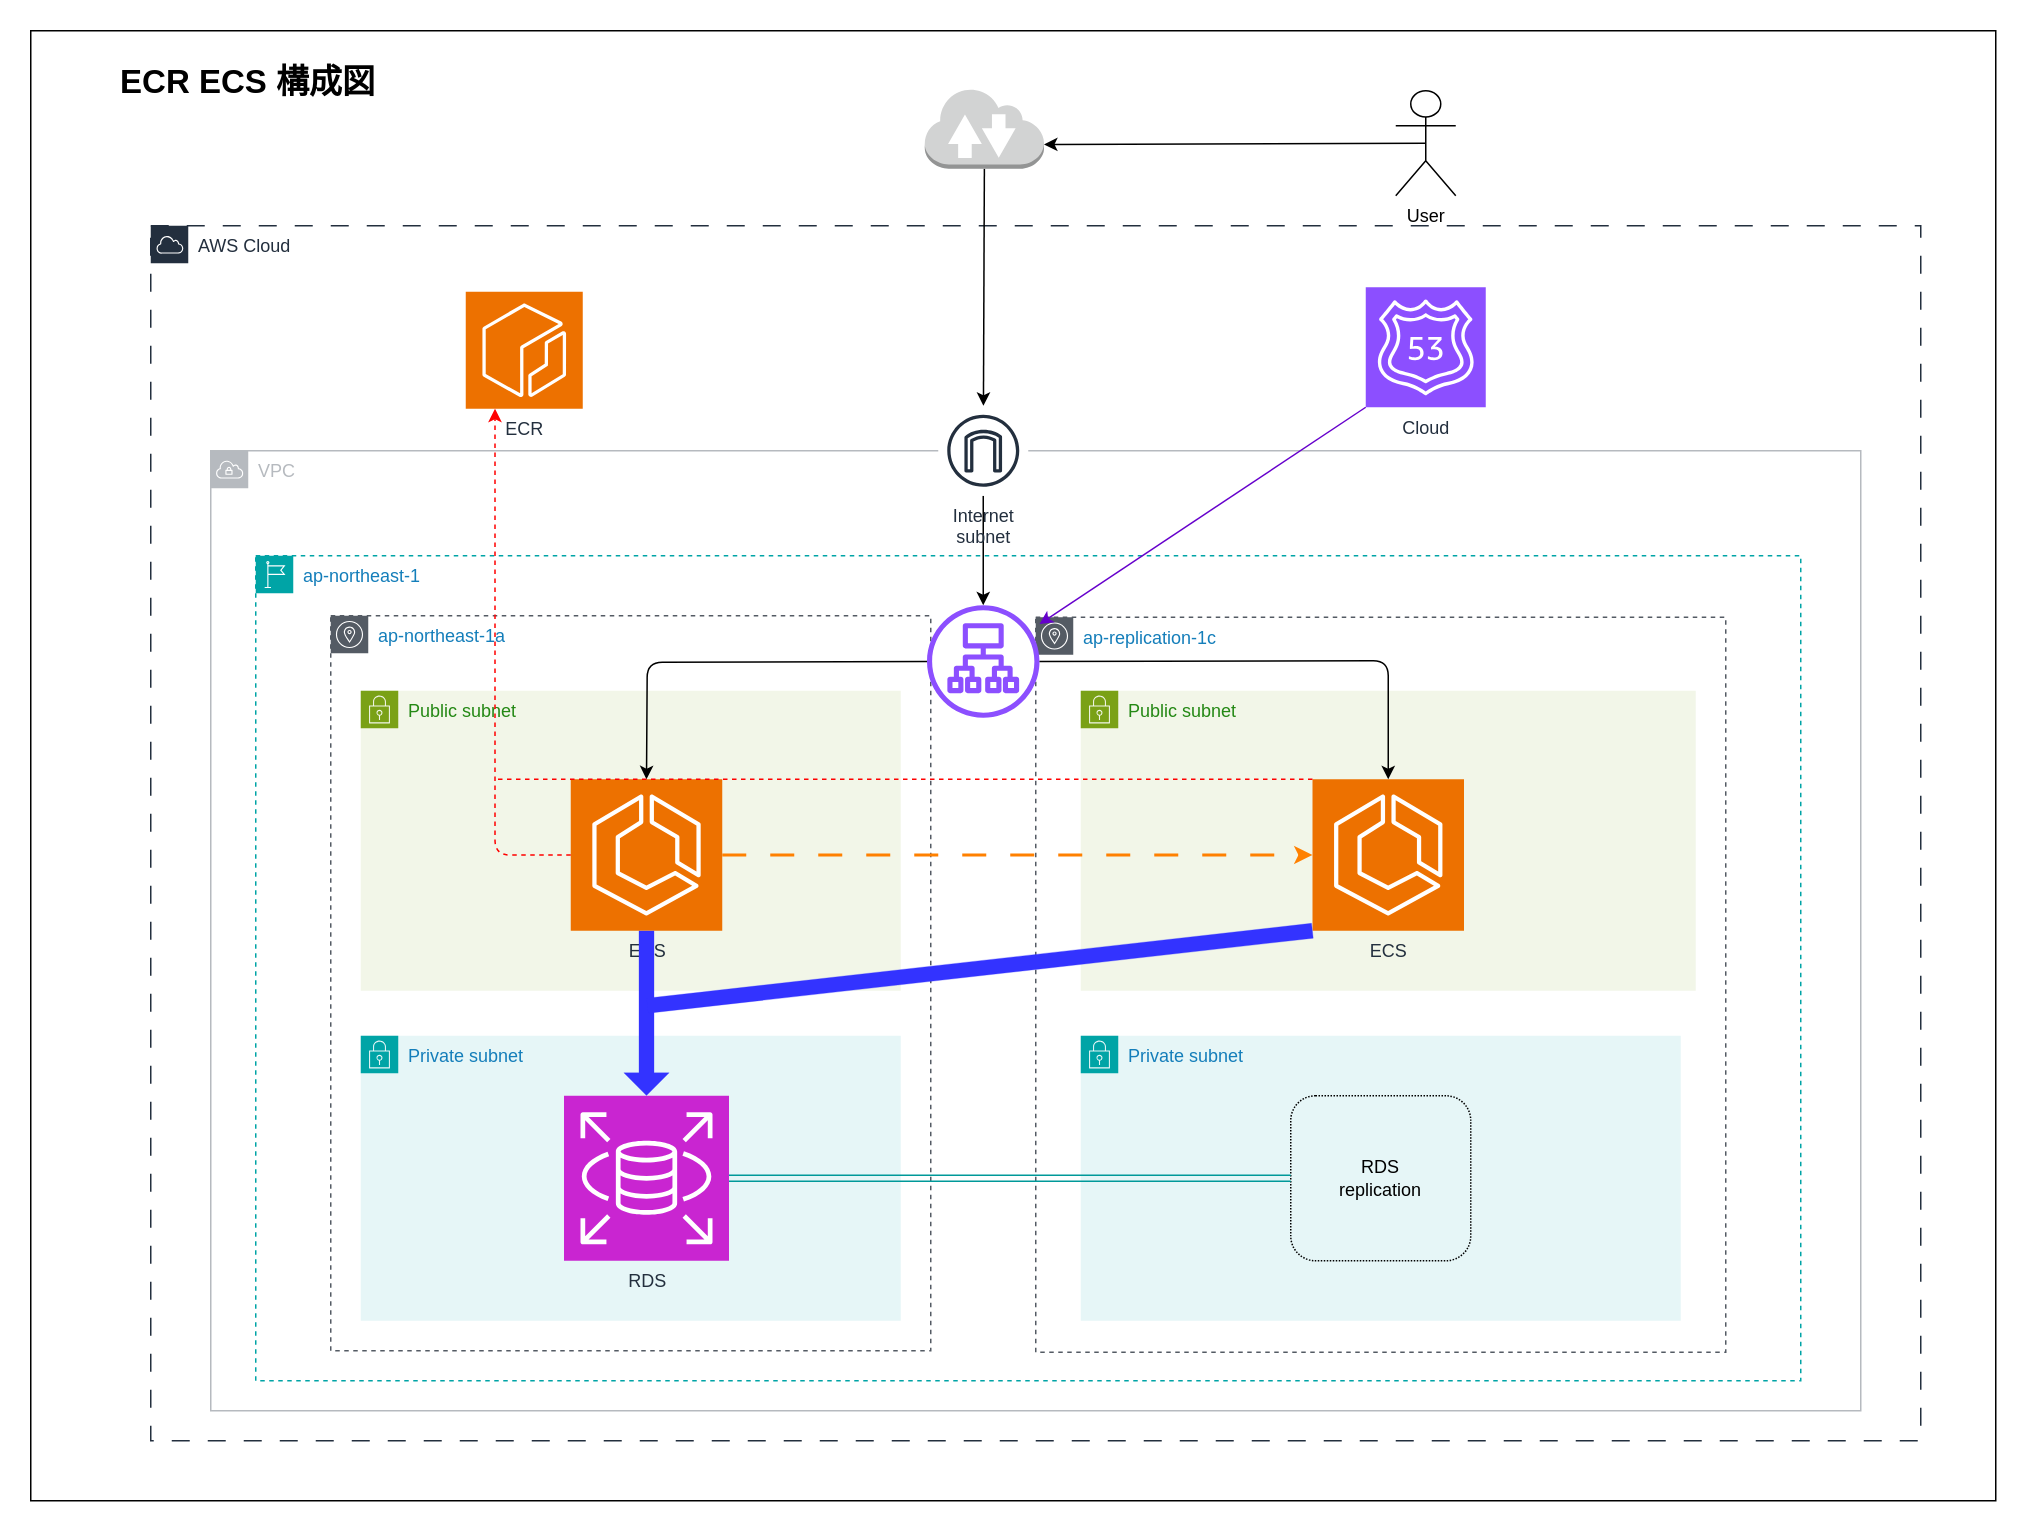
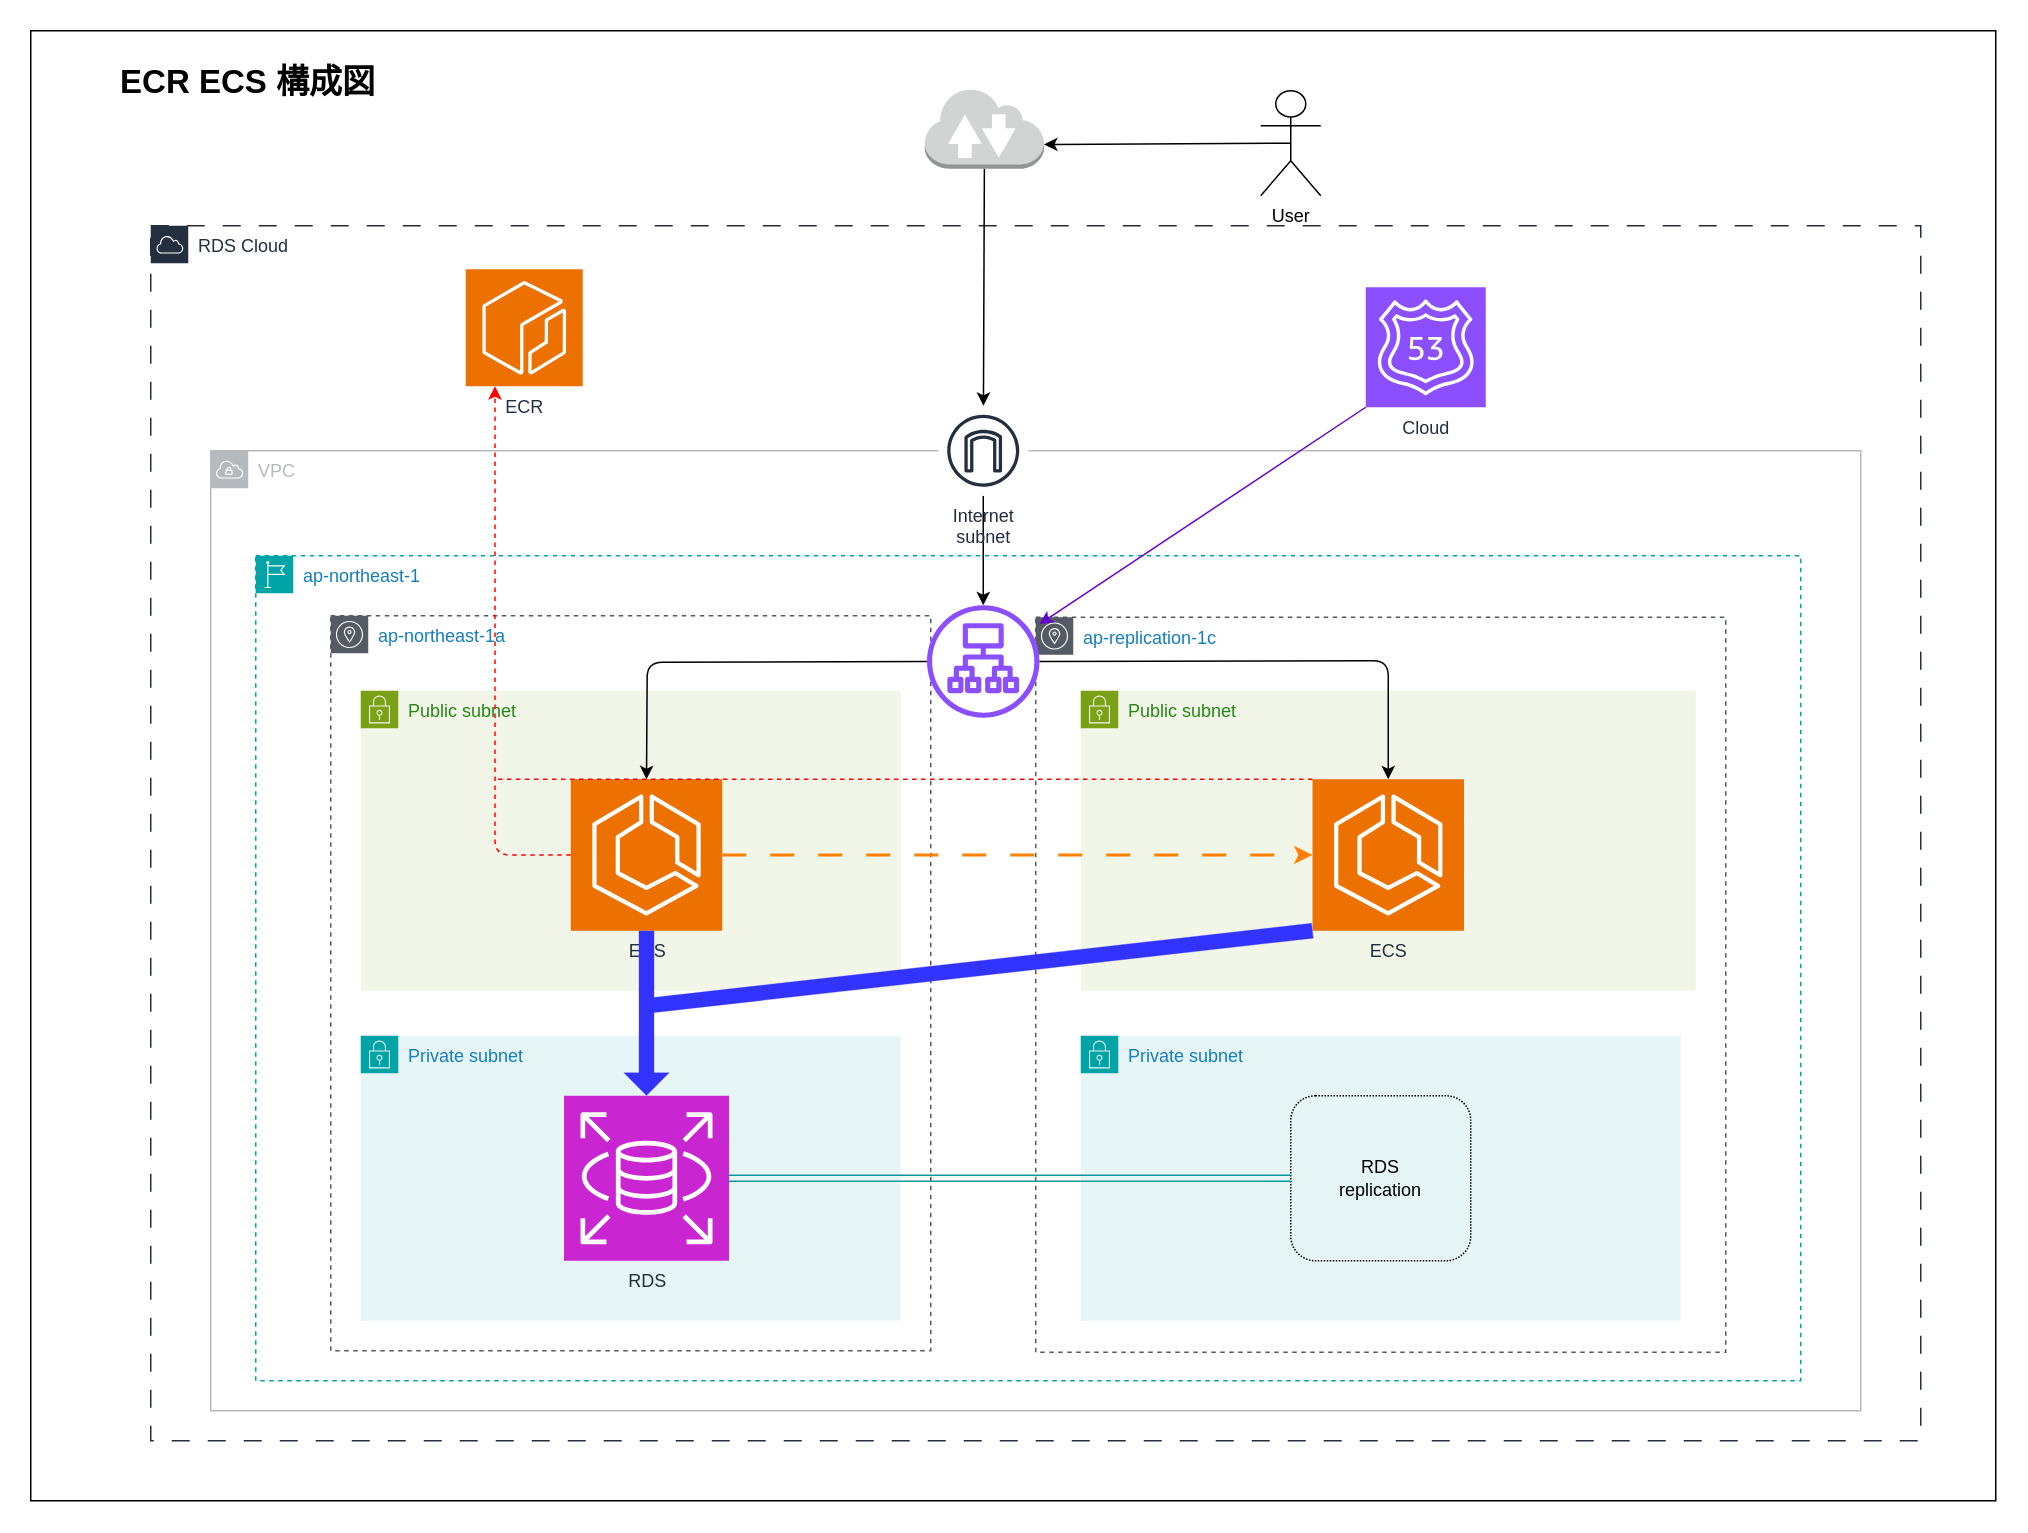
(1426, 143) -> (1291, 143)
(239, 247) -> (239, 247)
(524, 350) -> (524, 328)
